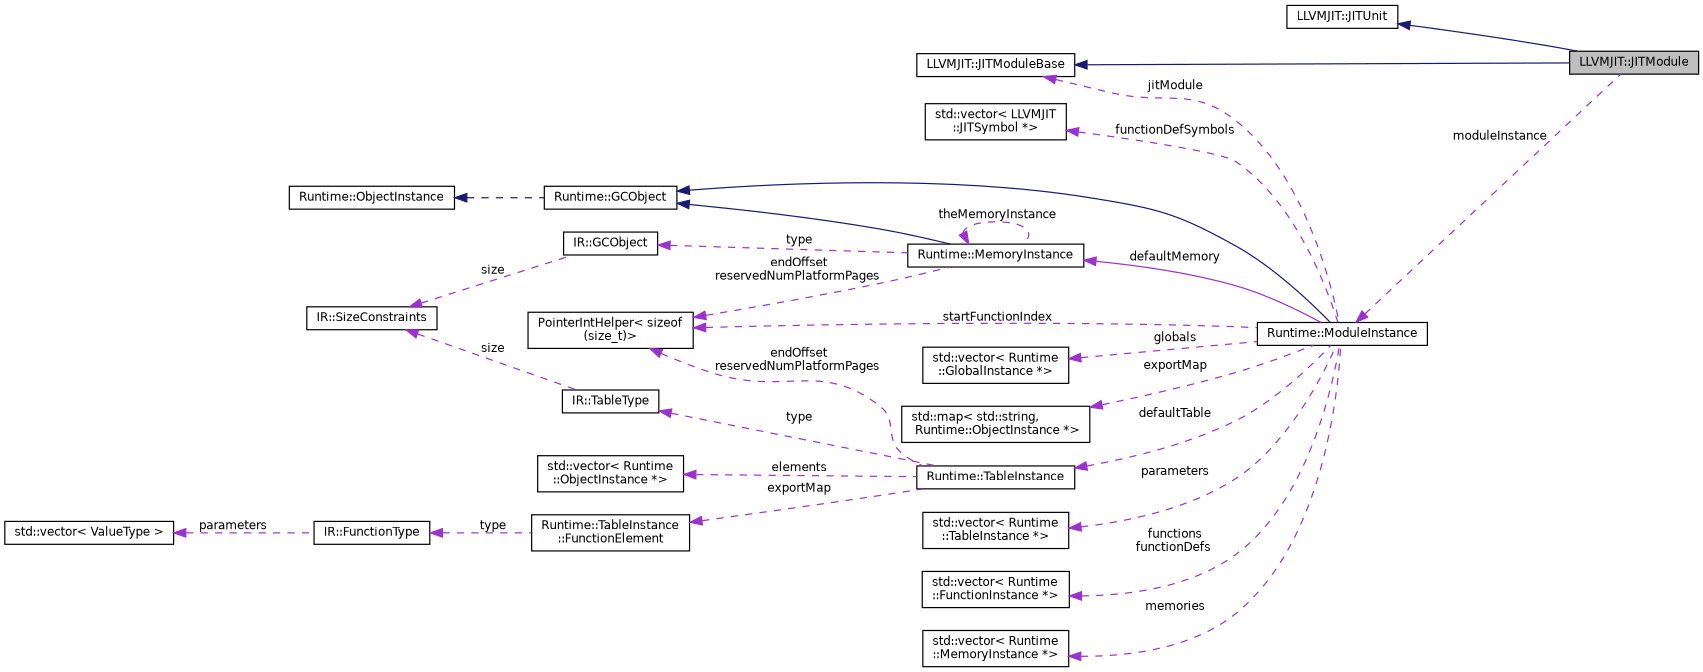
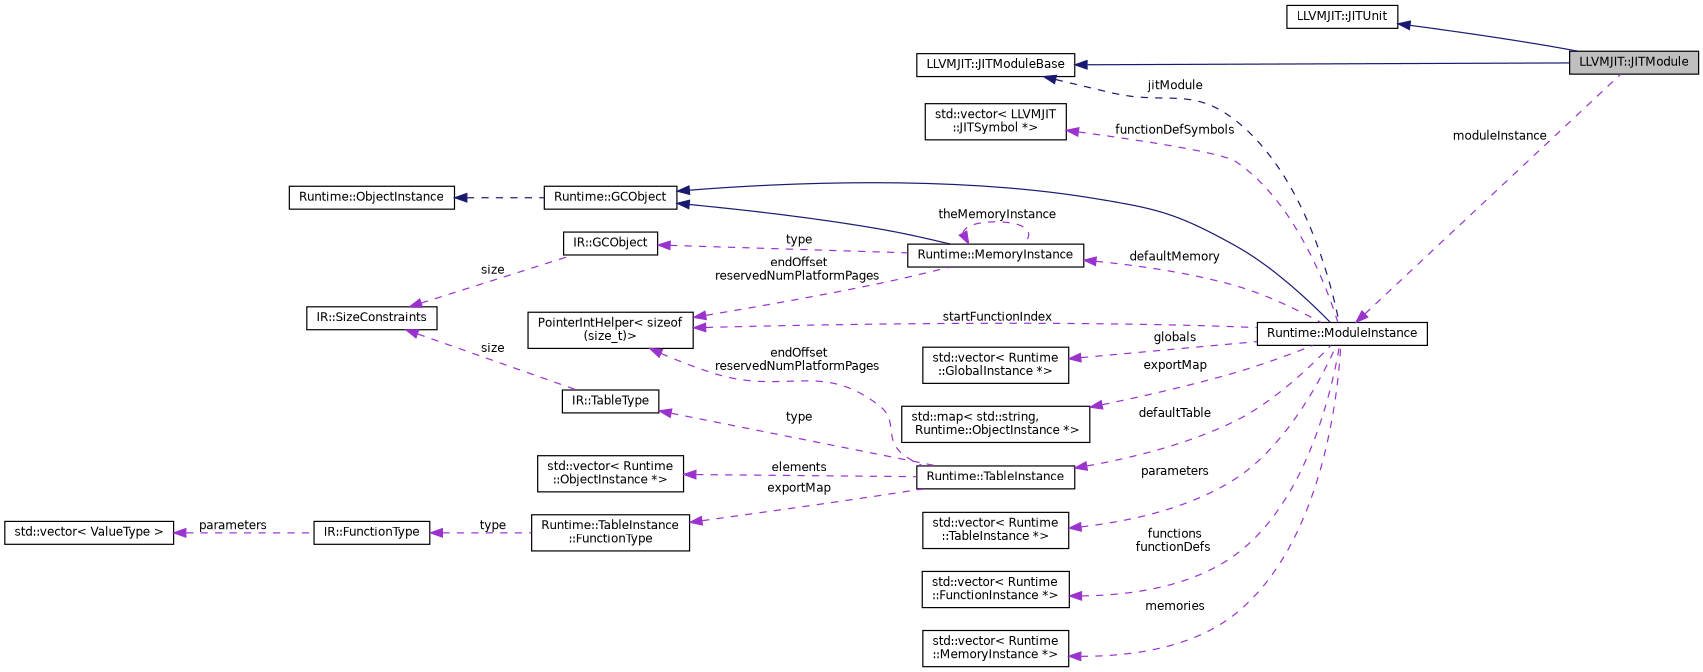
(1252, 136) -> (1252, 136)
(1212, 280) -> (1212, 280)
(611, 533) -> (611, 533)
